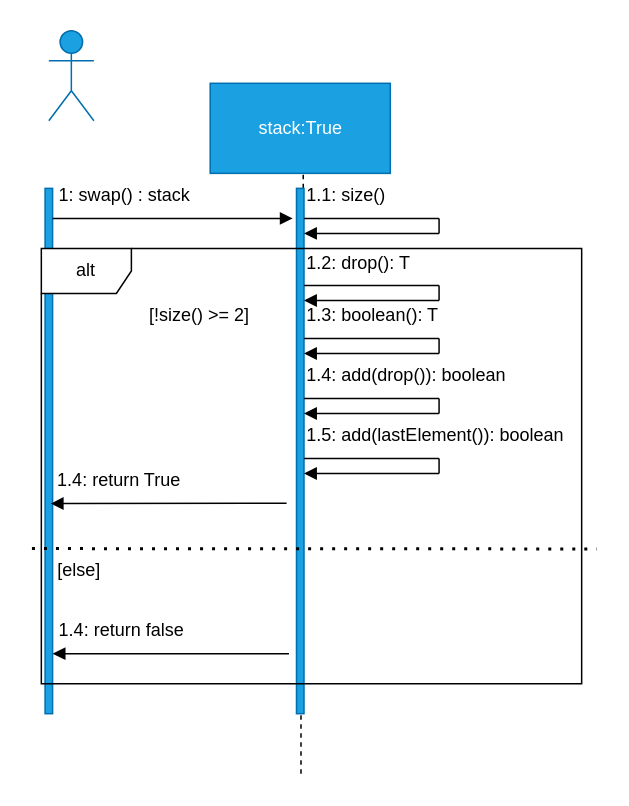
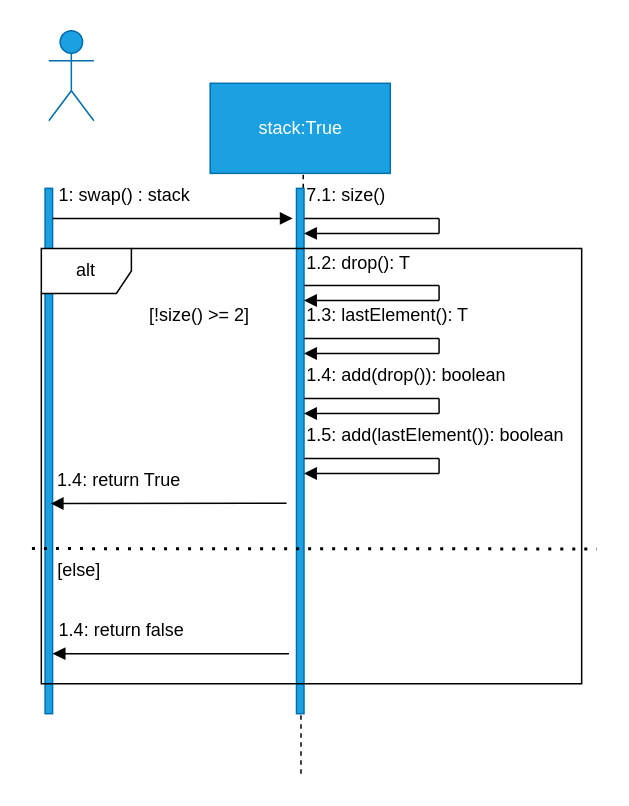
(353, 196) -> (353, 196)
(378, 316) -> (396, 316)
